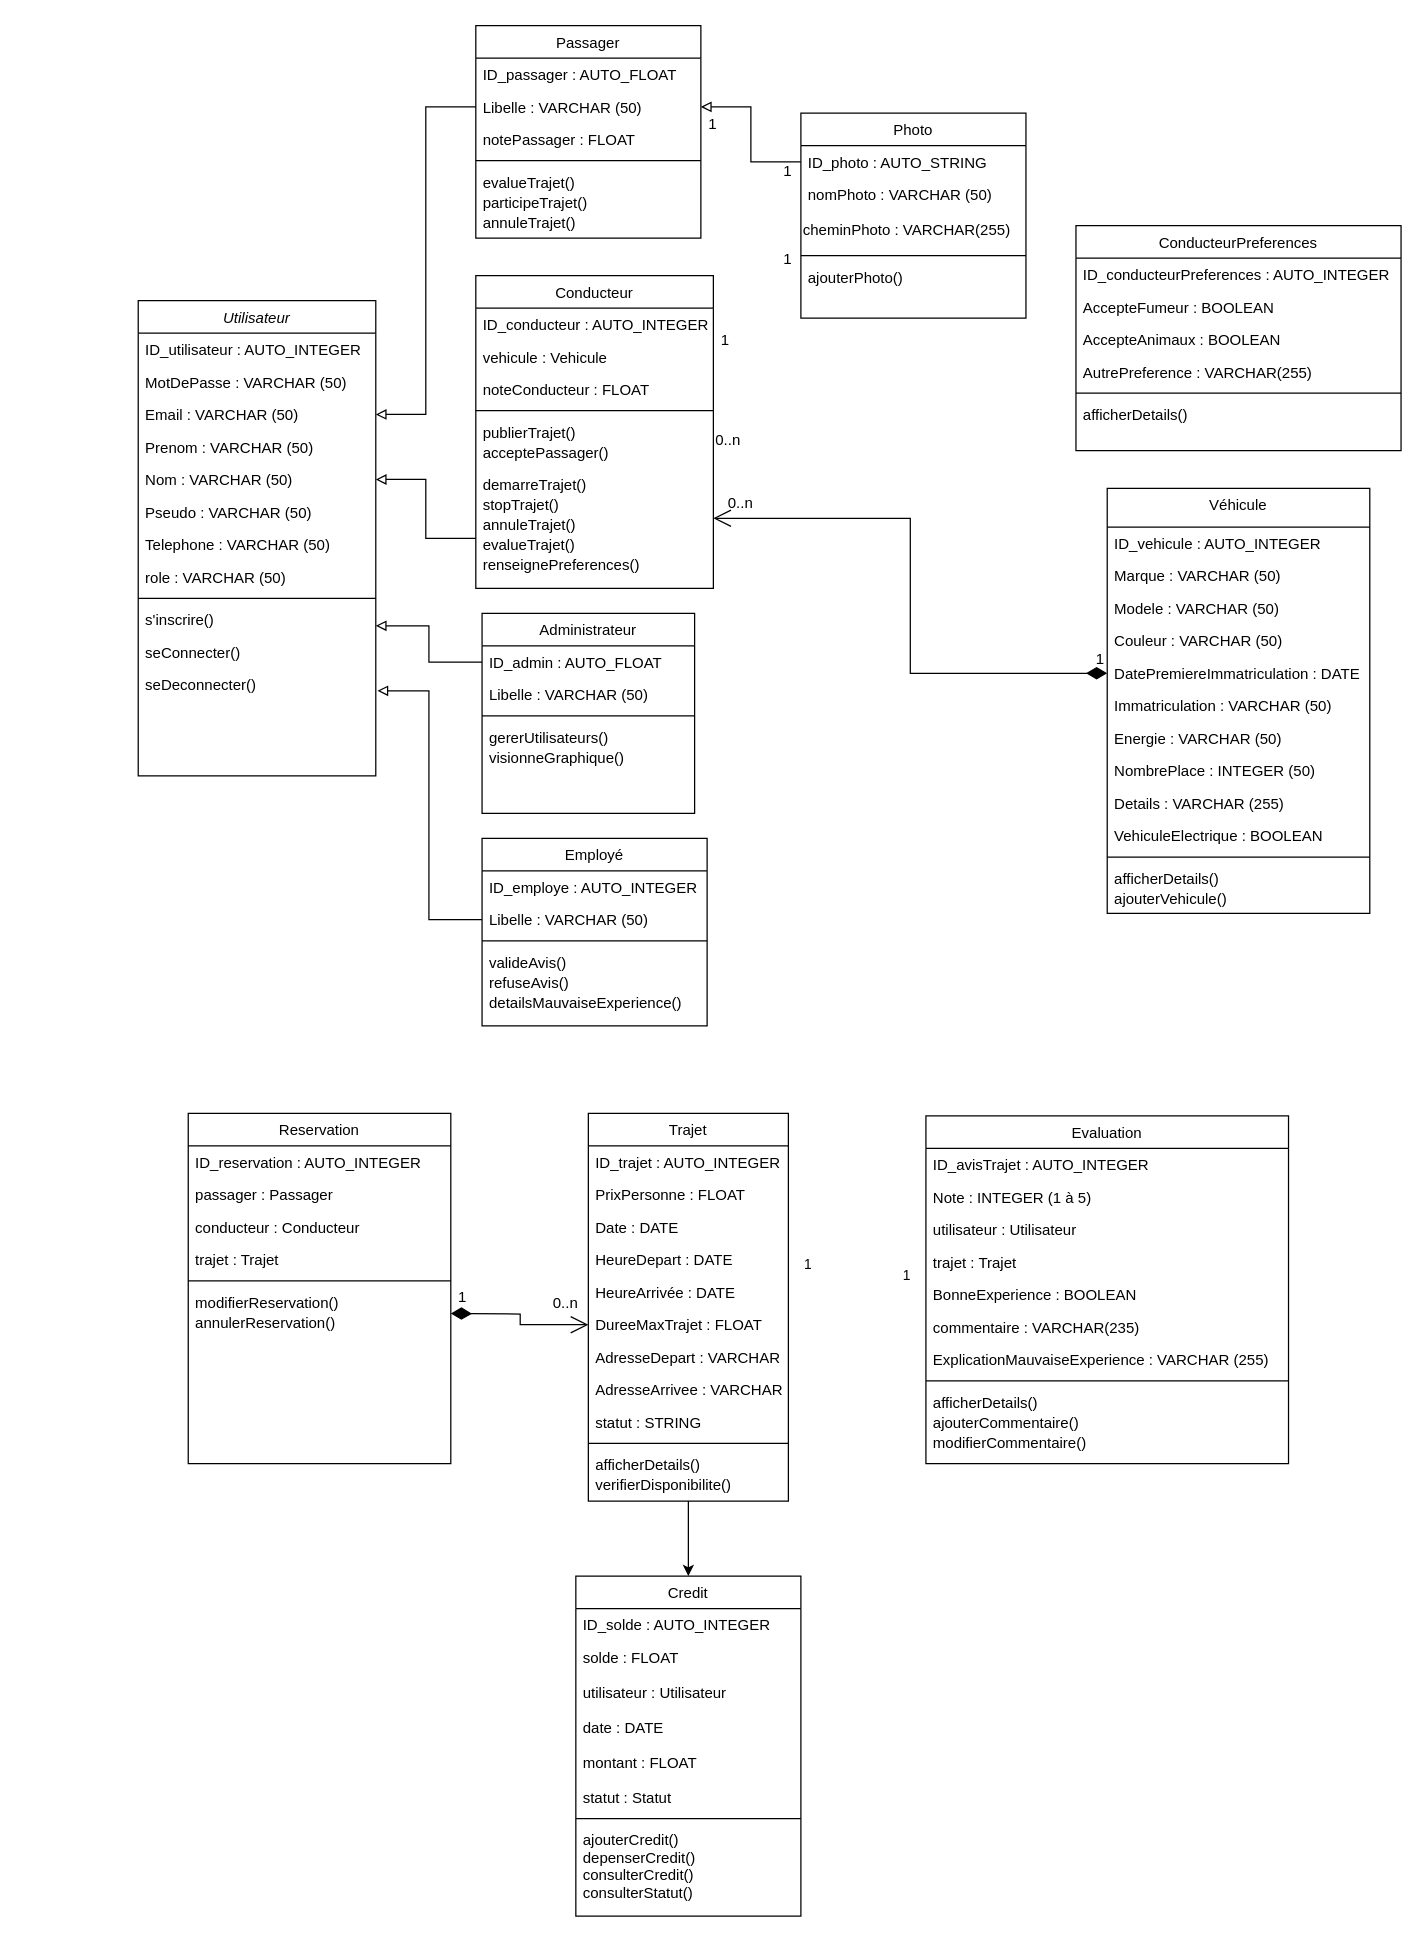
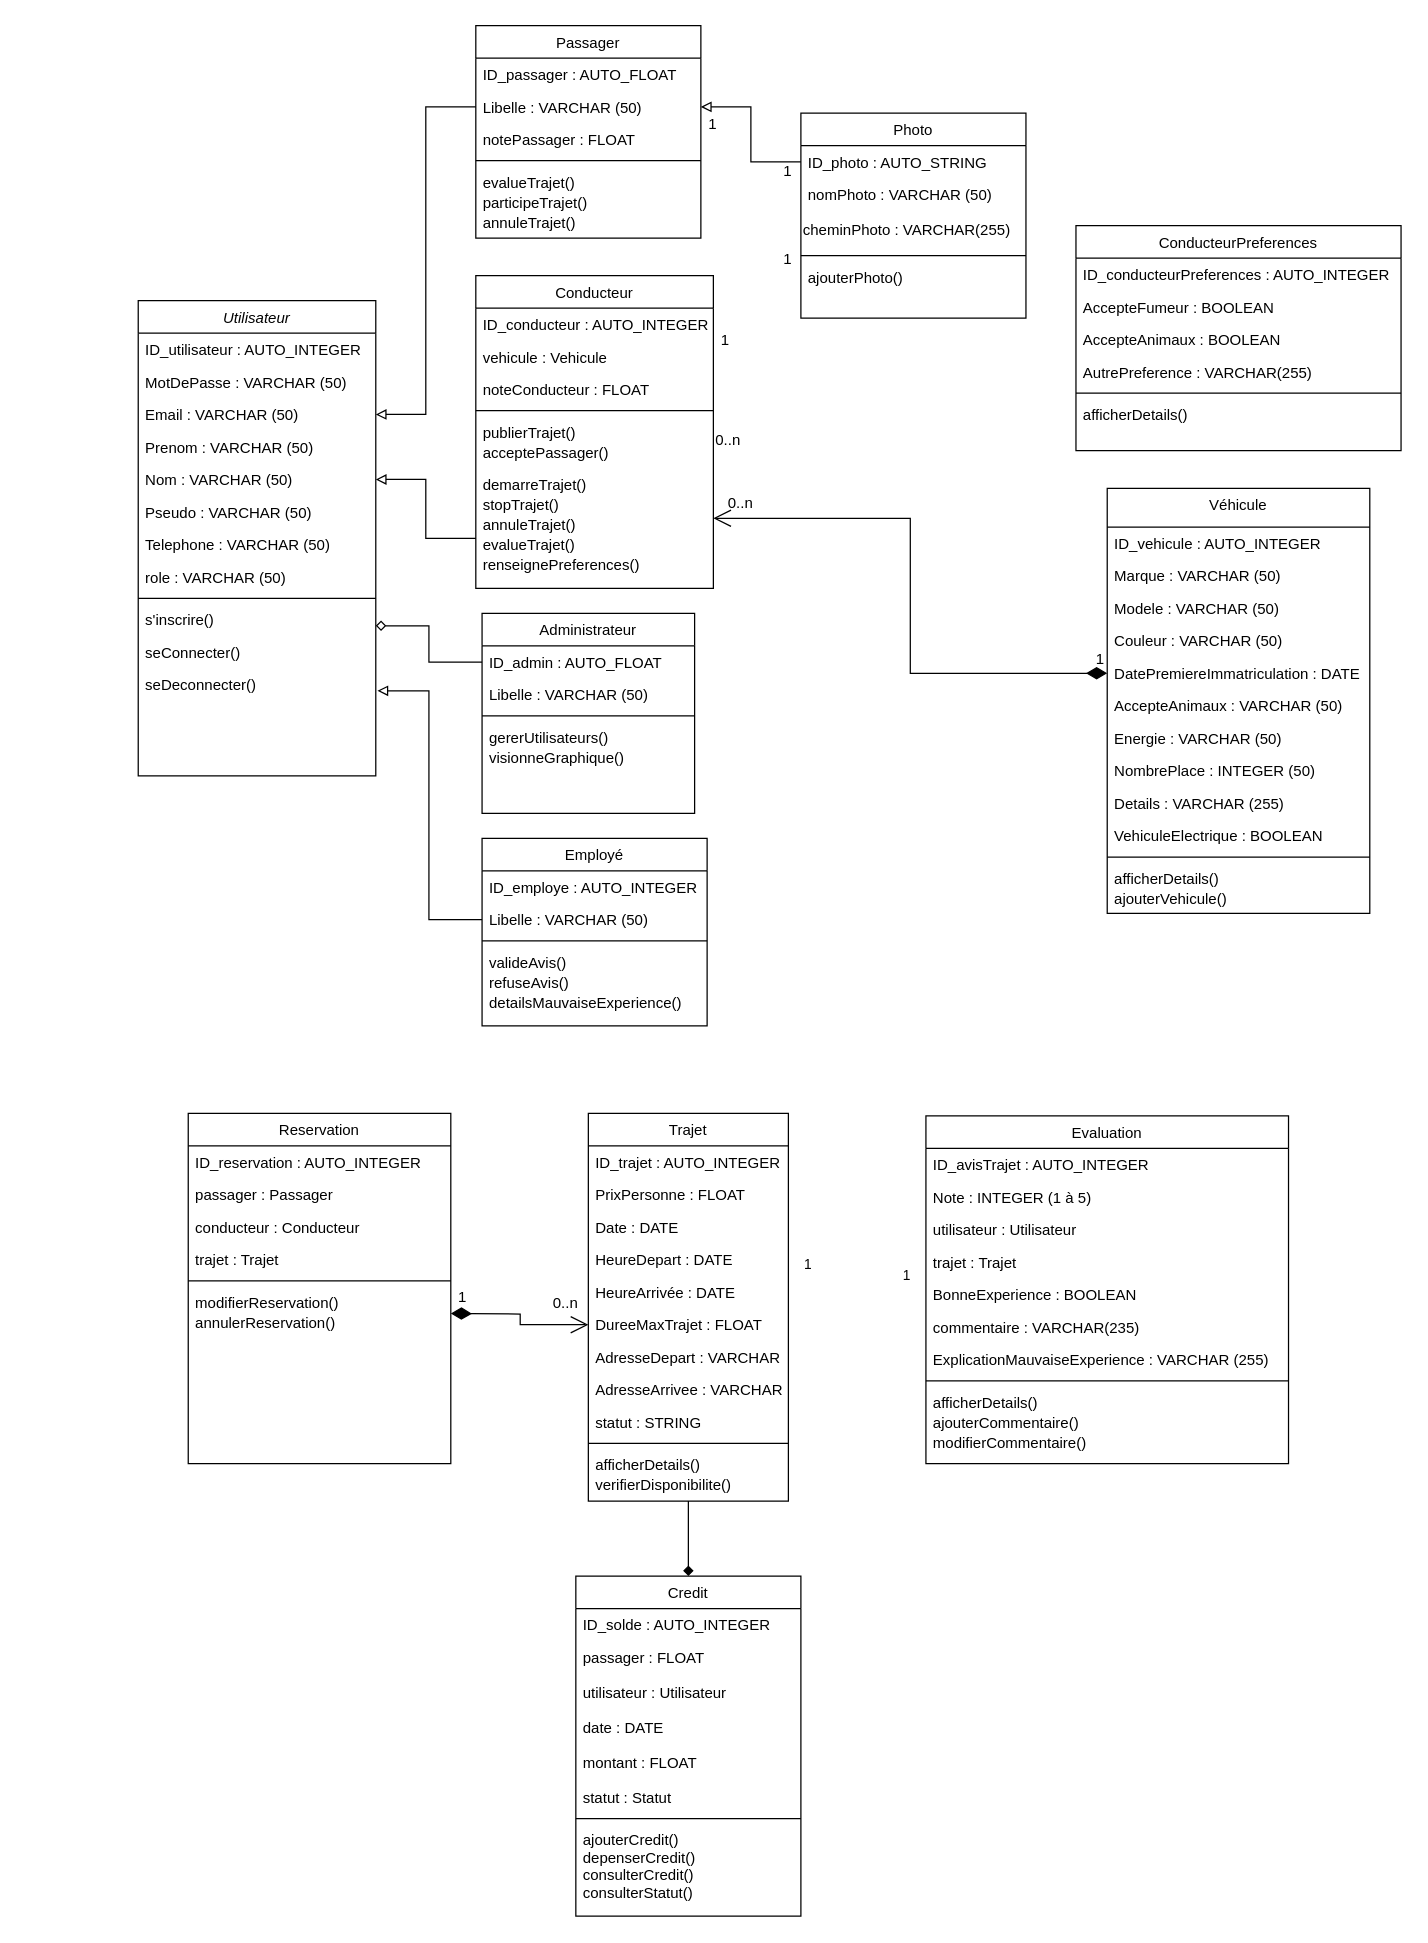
(387, 626) -> (387, 626)
(1226, 706) -> (1226, 706)
(688, 1566) -> (688, 1565)
(629, 1658) -> (644, 1658)
